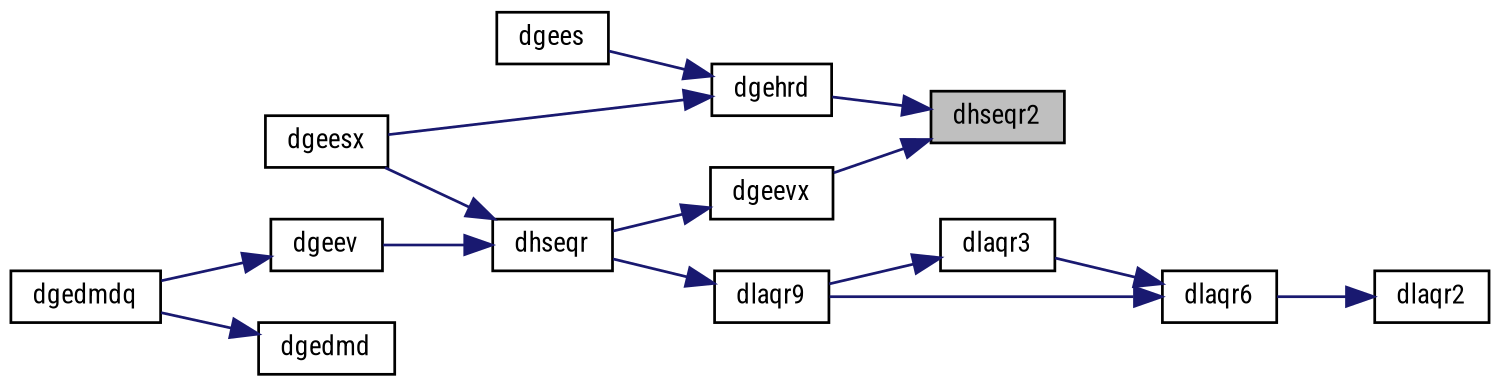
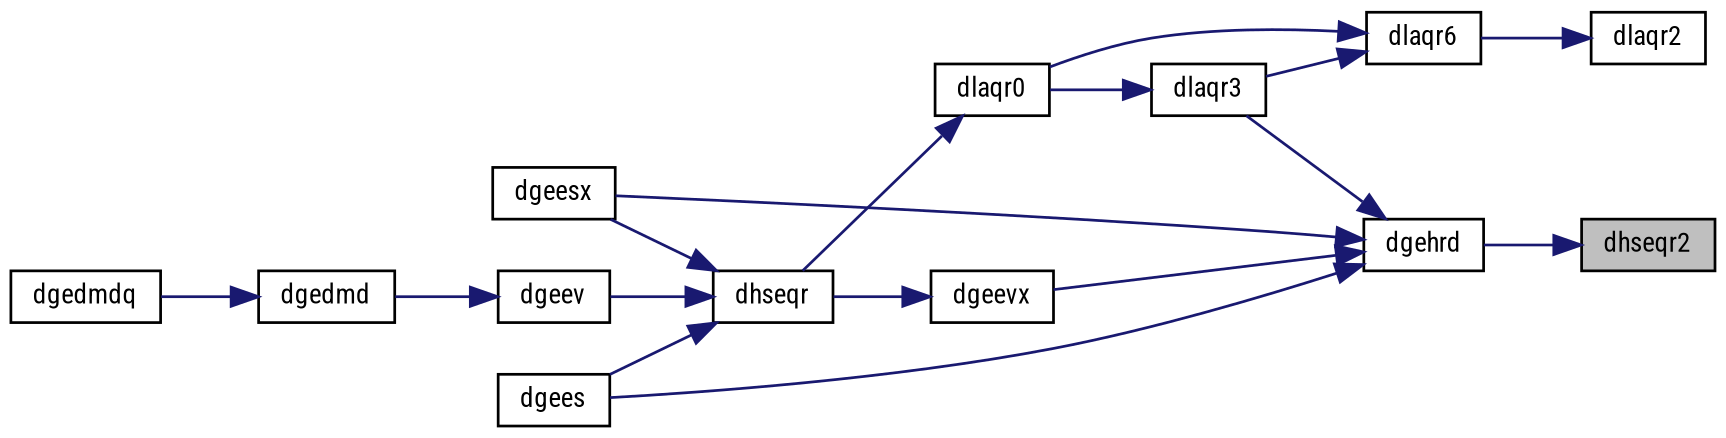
none -> (1305, 159)
(869, 161) -> (1195, 272)
(202, 272) -> (433, 297)
(772, 297) -> (992, 90)
none -> (651, 355)
